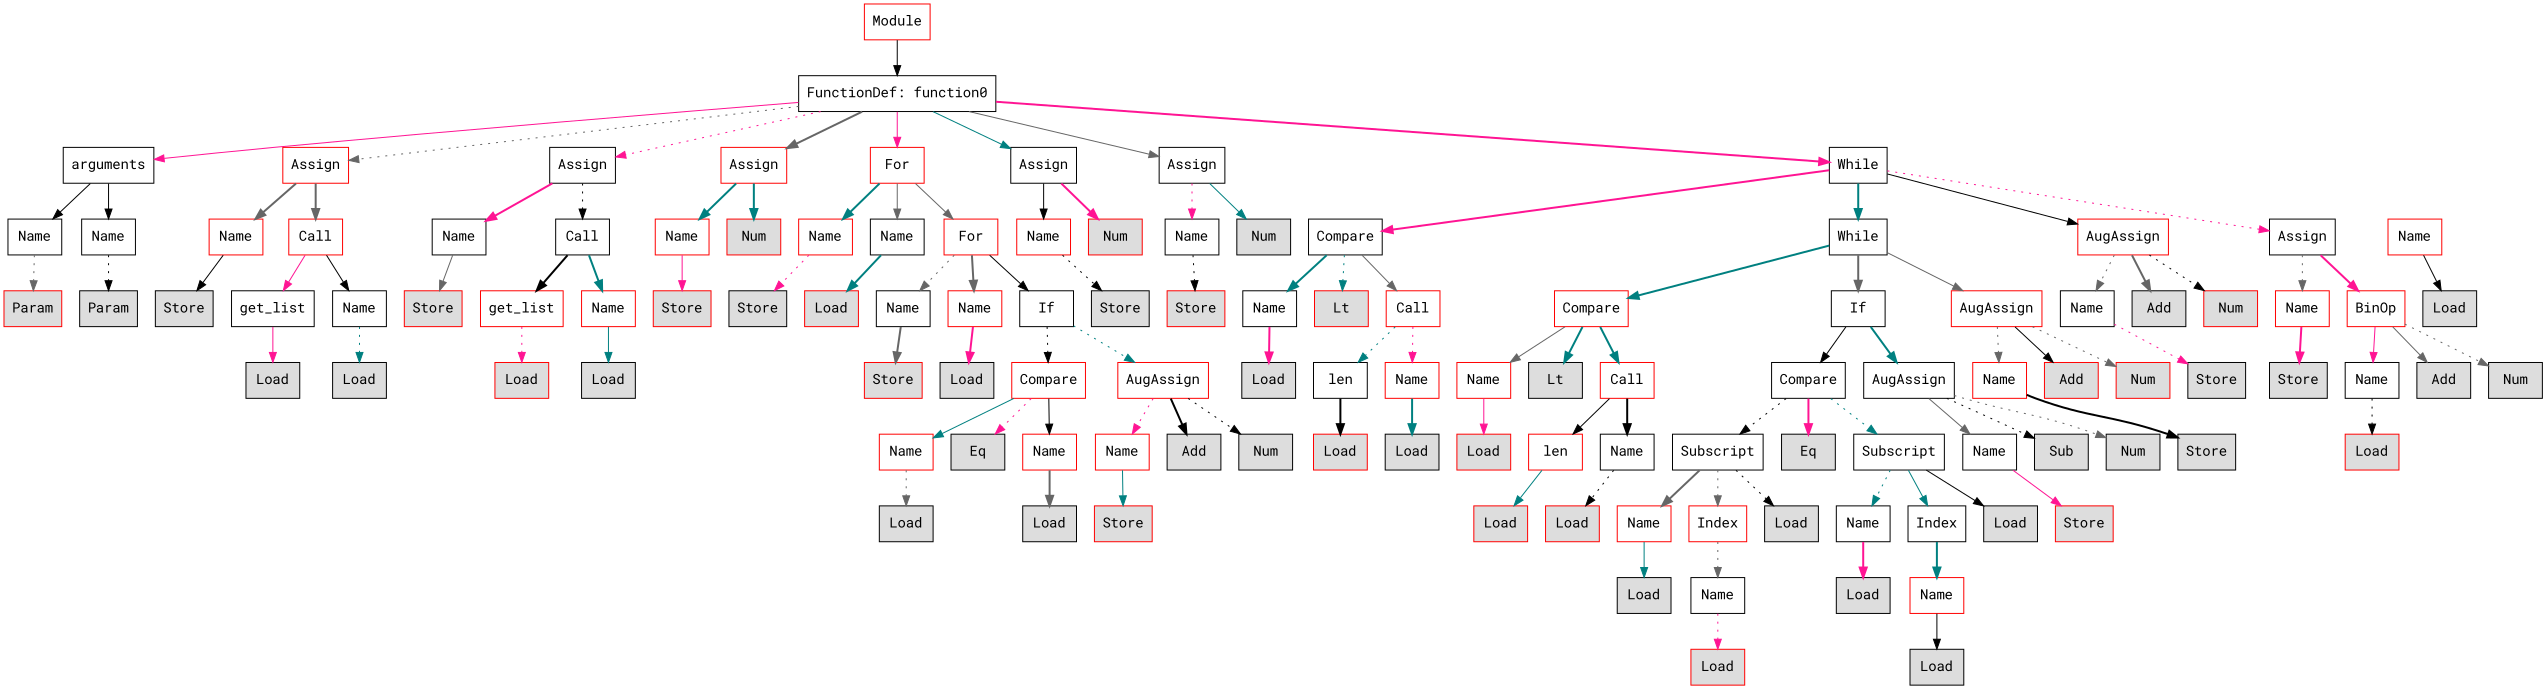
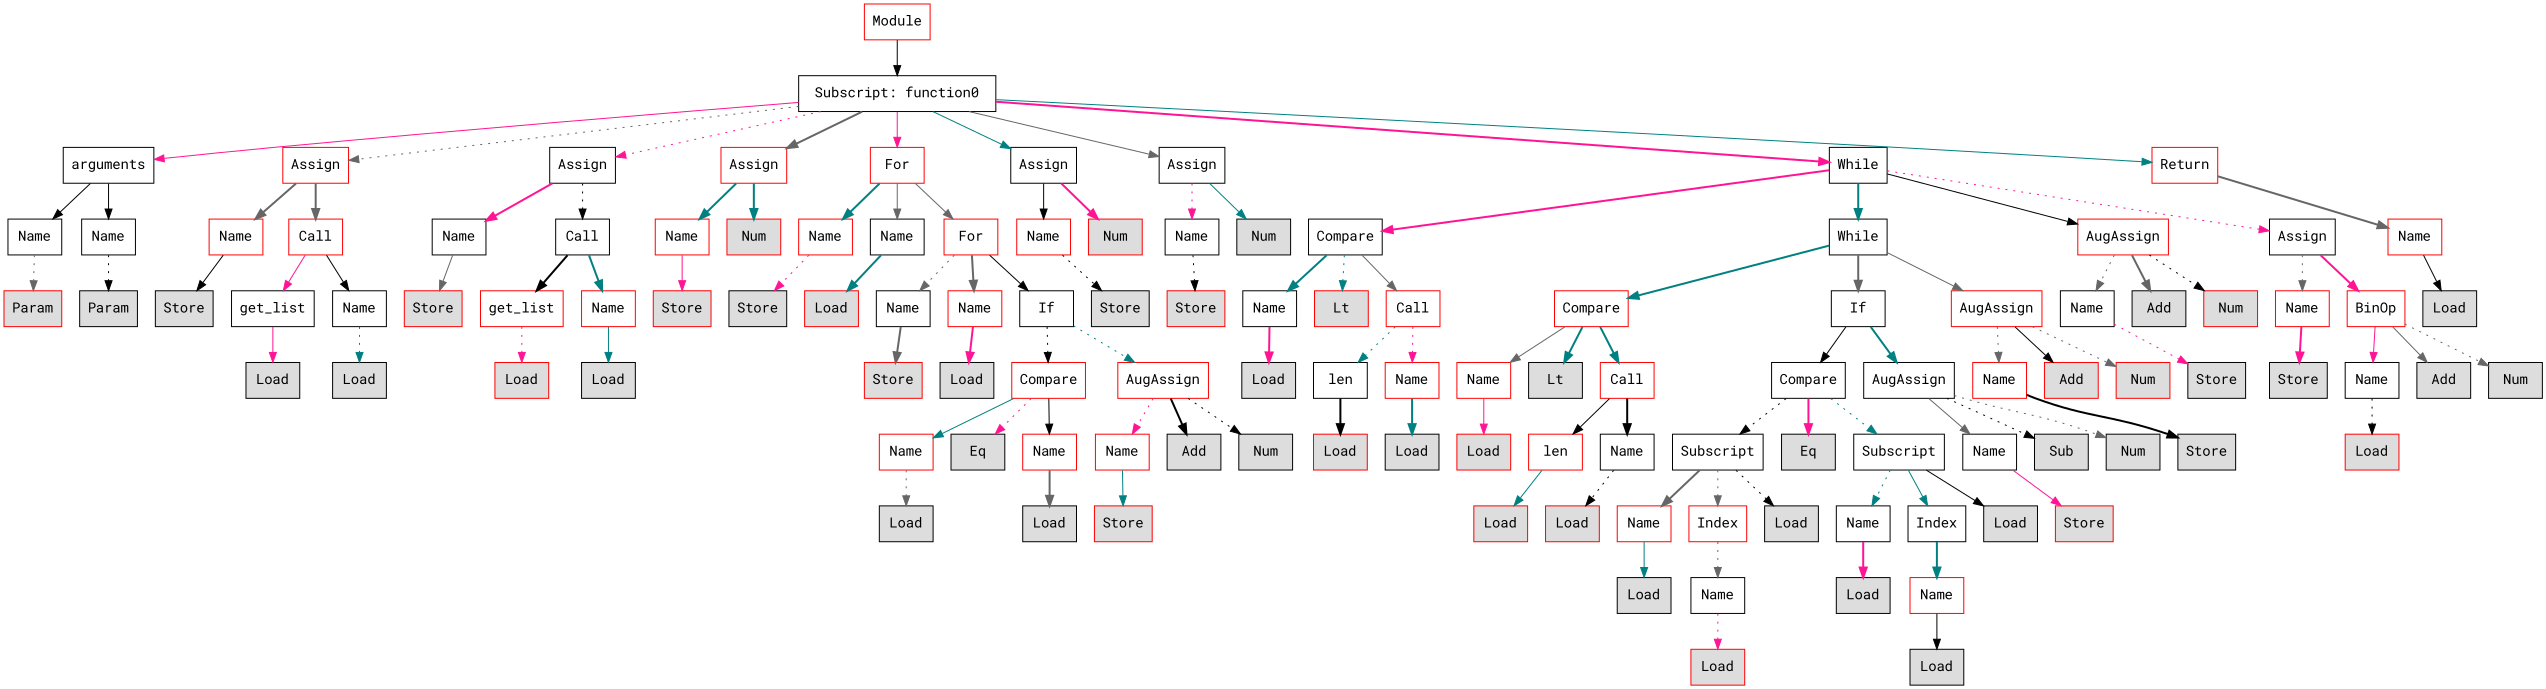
(897, 94) -> (897, 94)
none -> (2185, 165)
